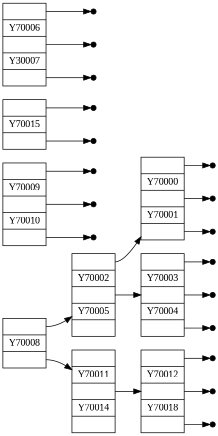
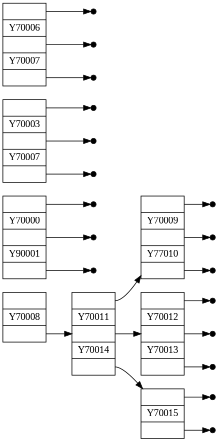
(24, 61) -> (24, 61)
(163, 215) -> (24, 254)
(24, 221) -> (163, 254)
none -> (128, 293)
(94, 295) -> none
(163, 311) -> (24, 157)
none -> (128, 373)
(163, 408) -> (163, 350)
